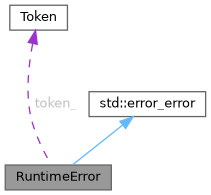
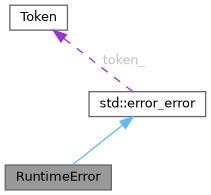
(29, 106) -> (98, 65)
